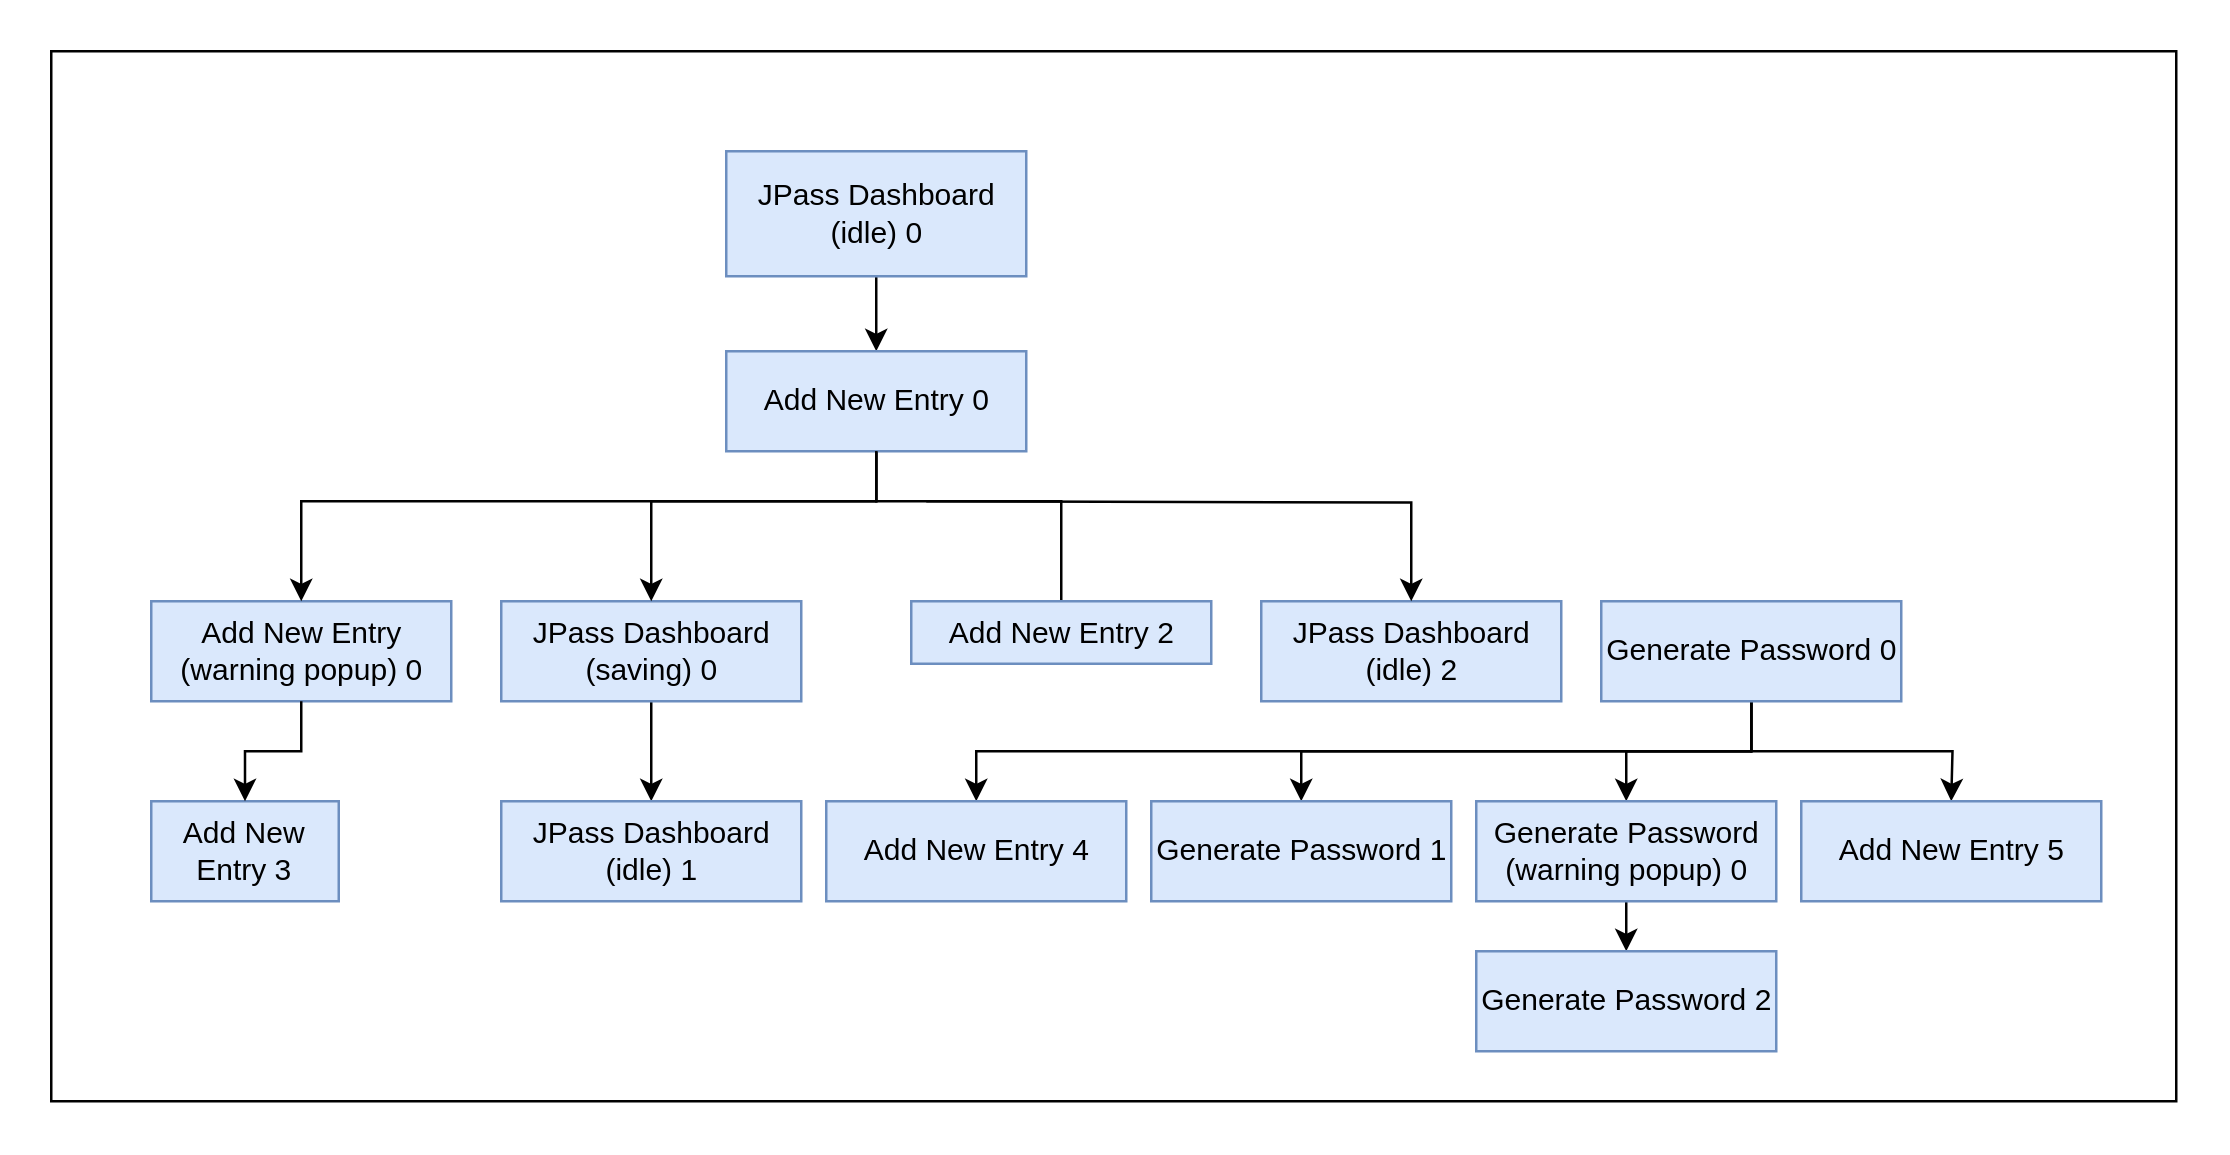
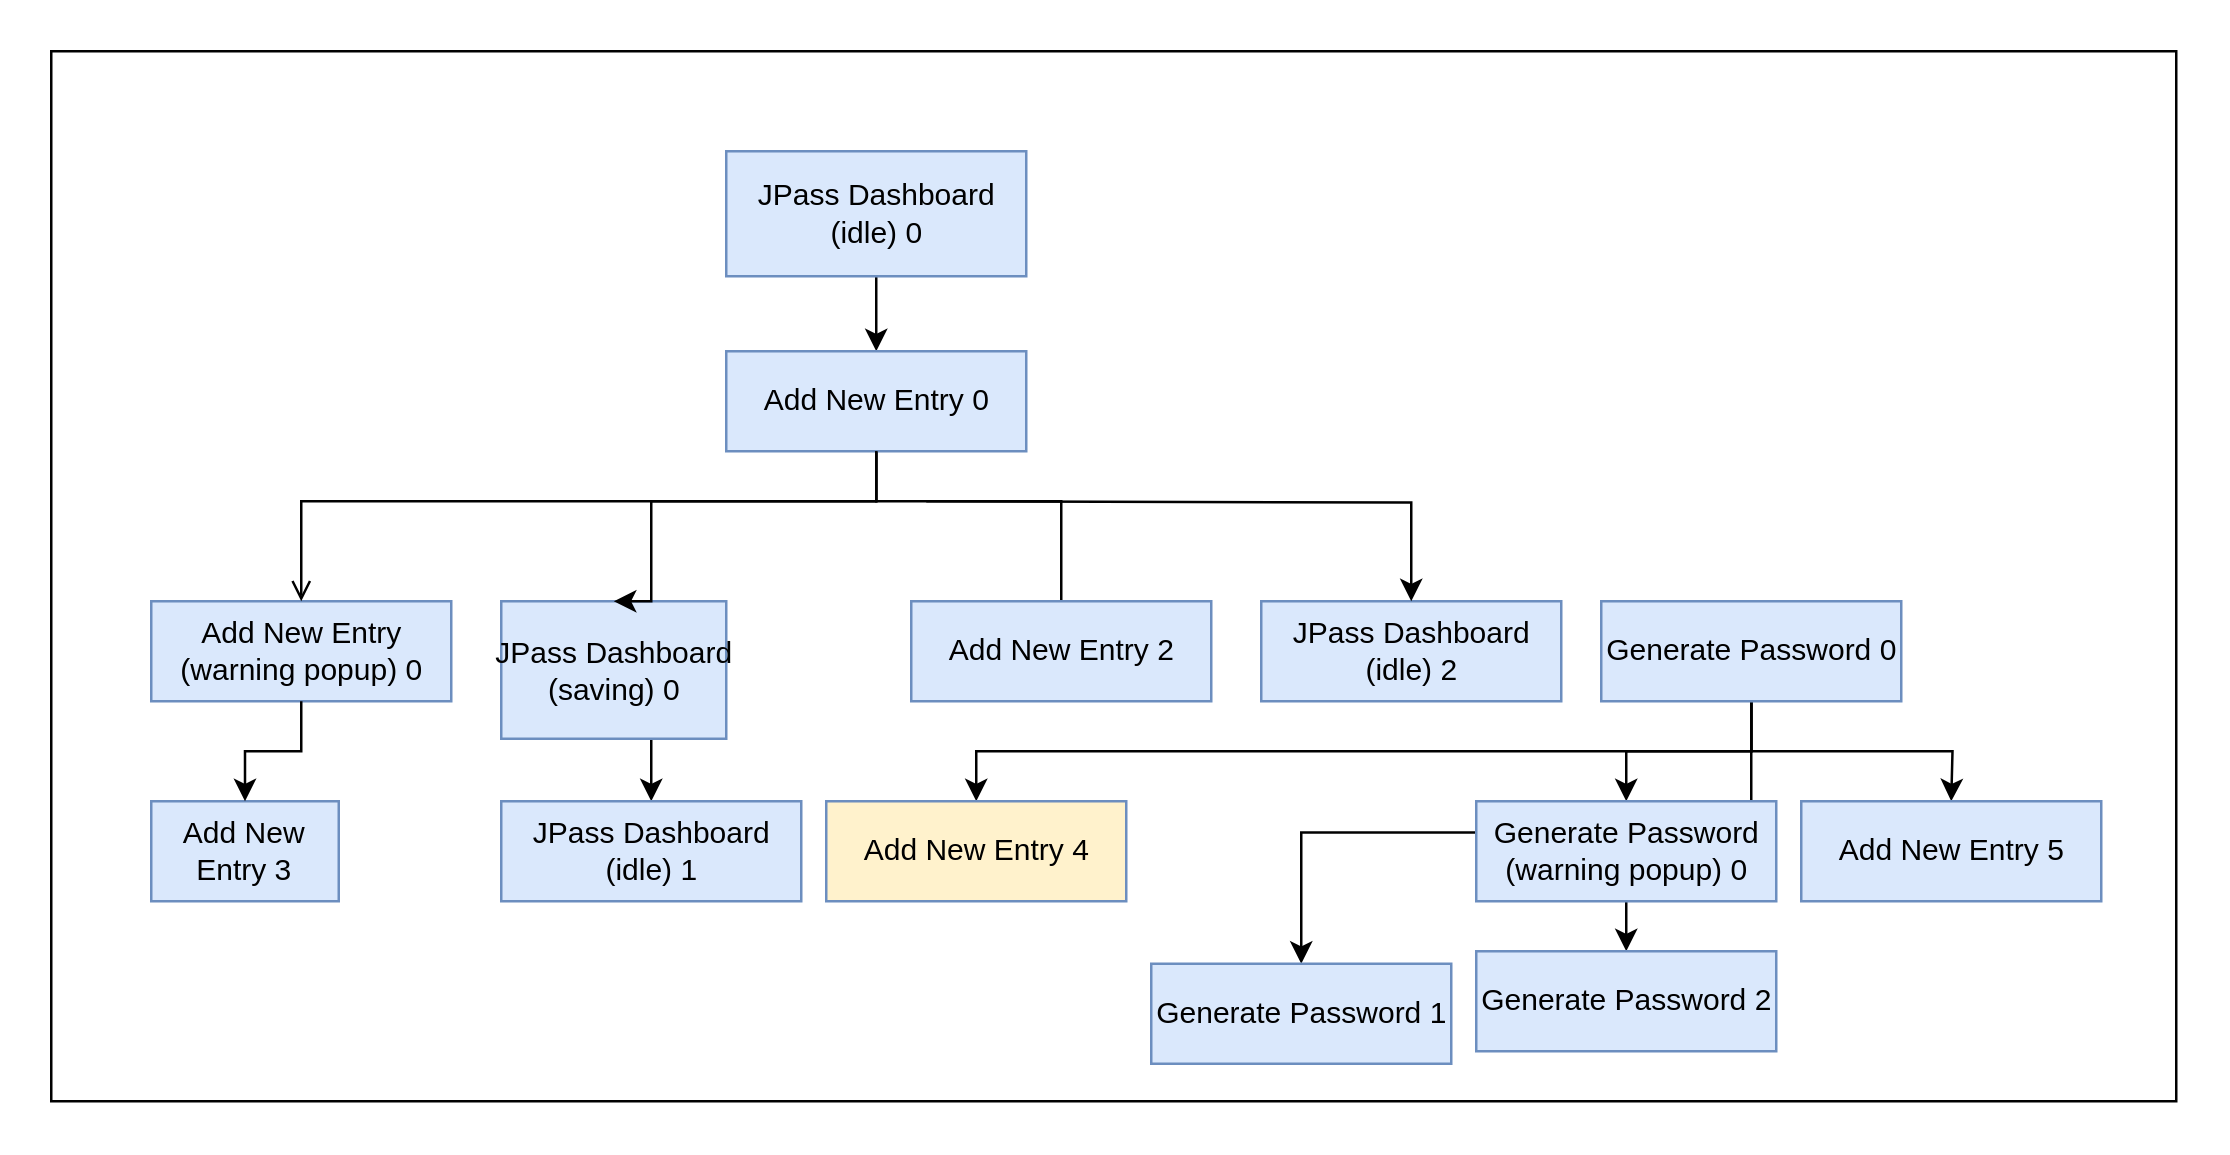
(301, 583) -> (301, 587)
(1061, 633) -> (1061, 651)
(651, 651) -> (614, 670)
(976, 851) -> (976, 851)
(1301, 851) -> (1301, 1014)
